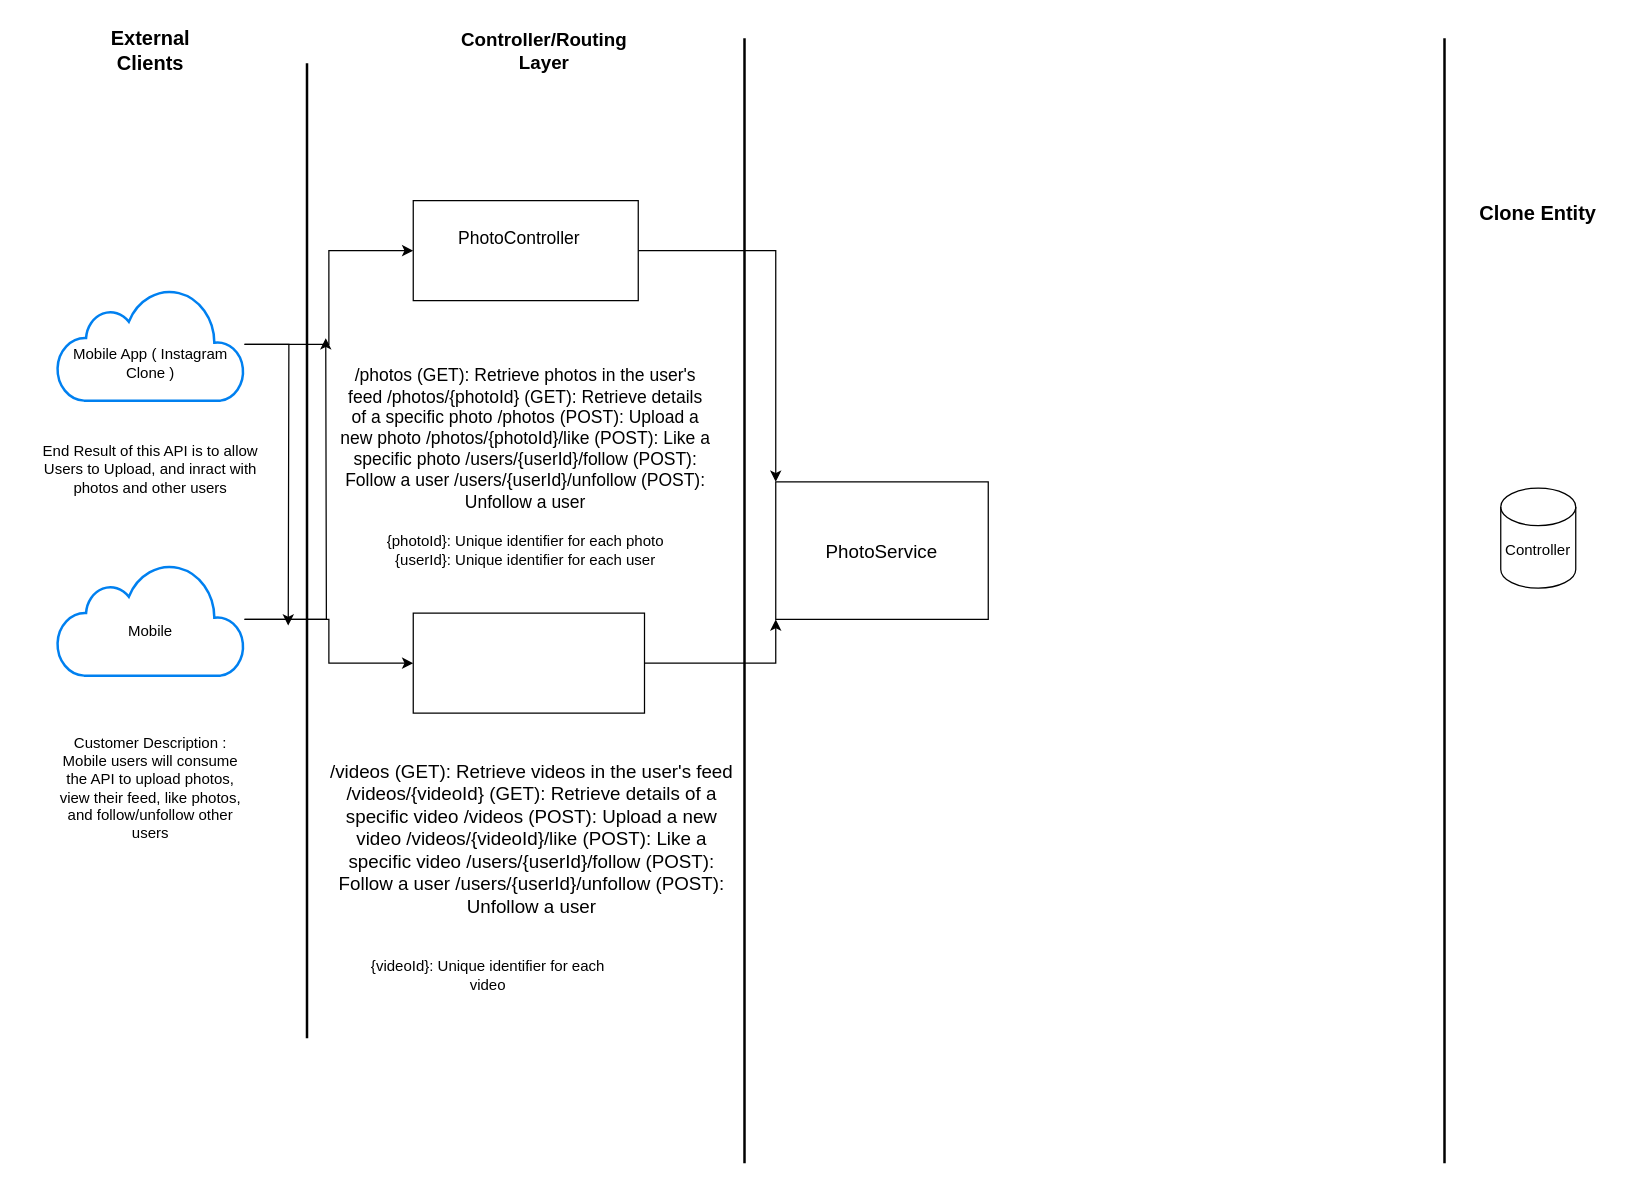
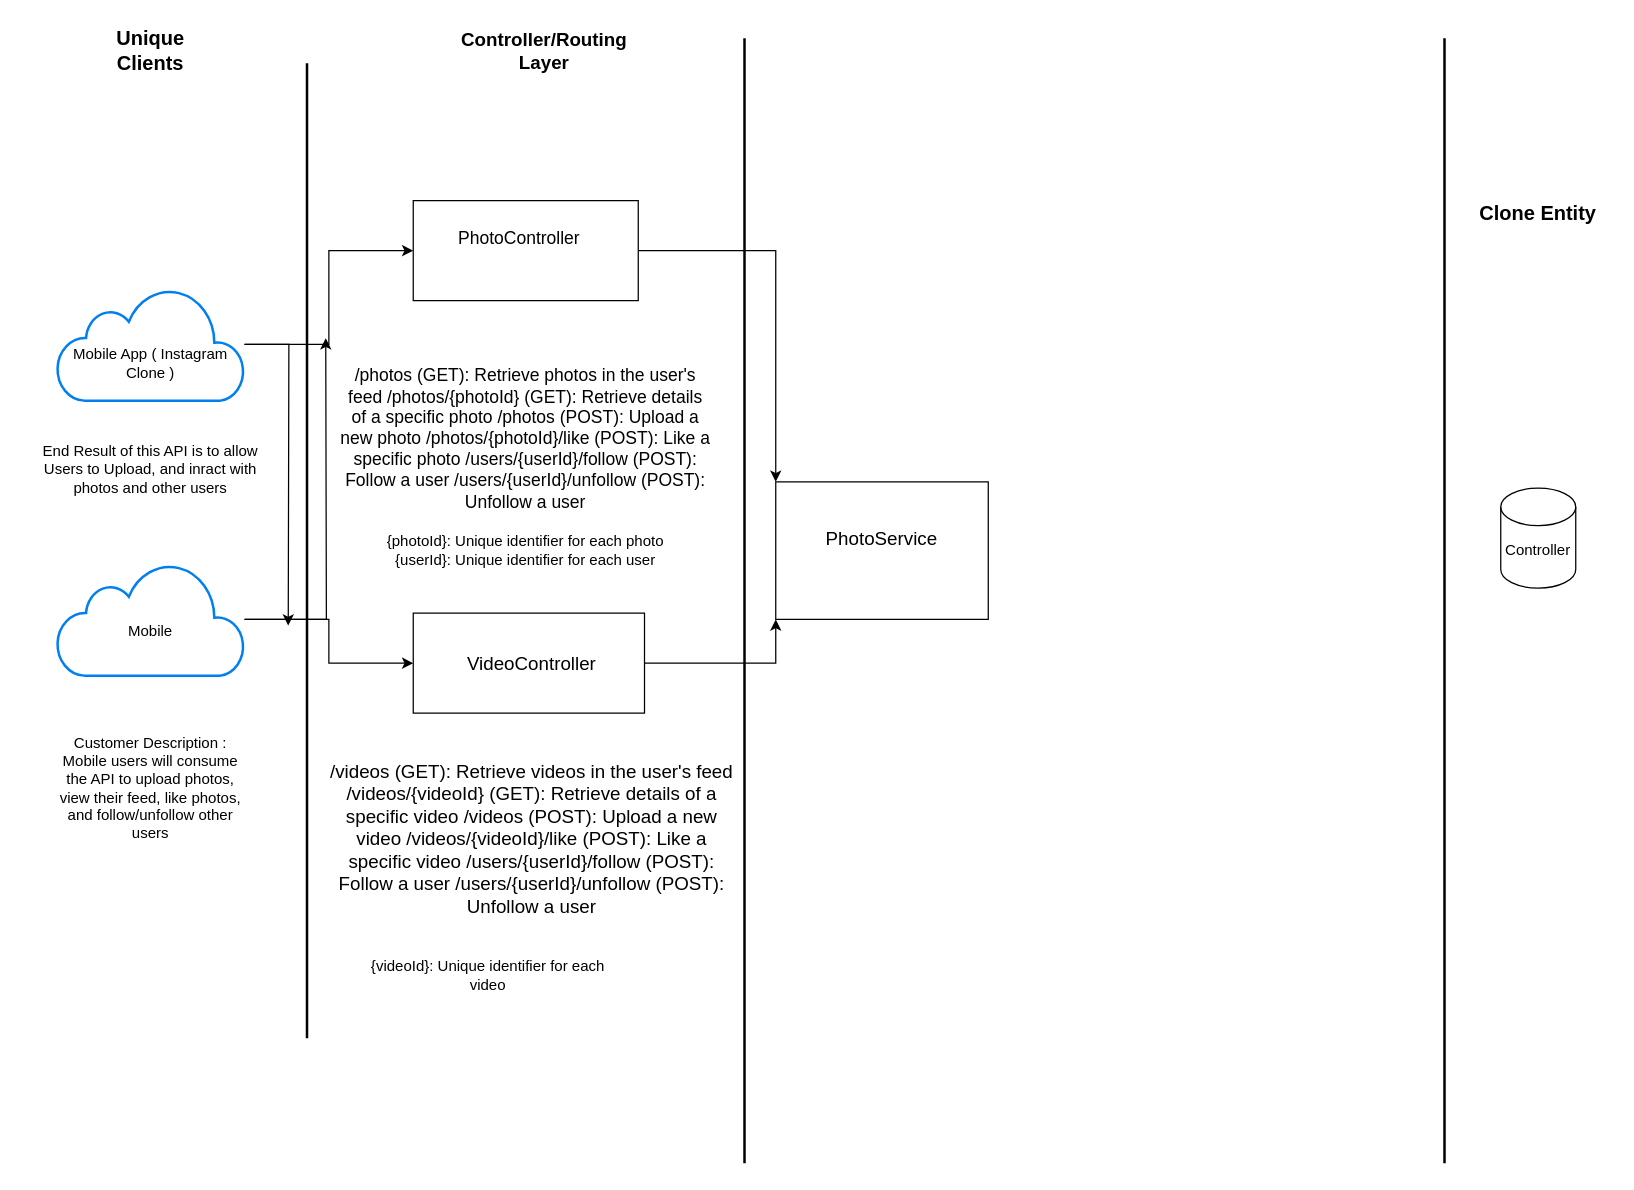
(151, 51) -> (151, 51)
(882, 551) -> (882, 538)
none -> (532, 663)
